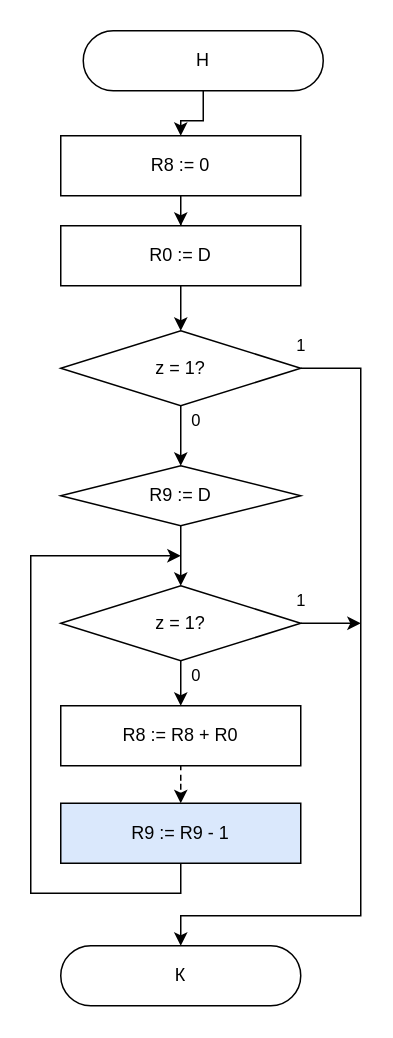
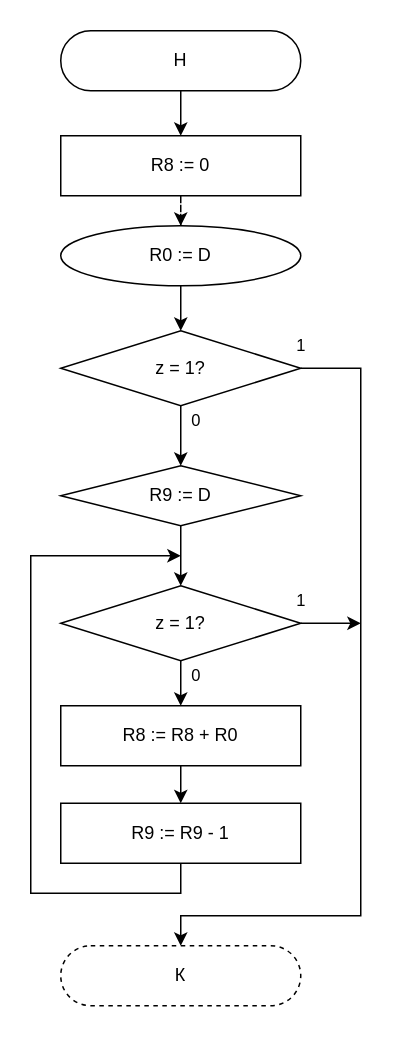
(203, 61) -> (181, 61)
(181, 206) -> (181, 206)
(181, 256) -> (181, 256)
(181, 790) -> (181, 790)
(181, 833) -> (181, 833)
(181, 976) -> (181, 976)
